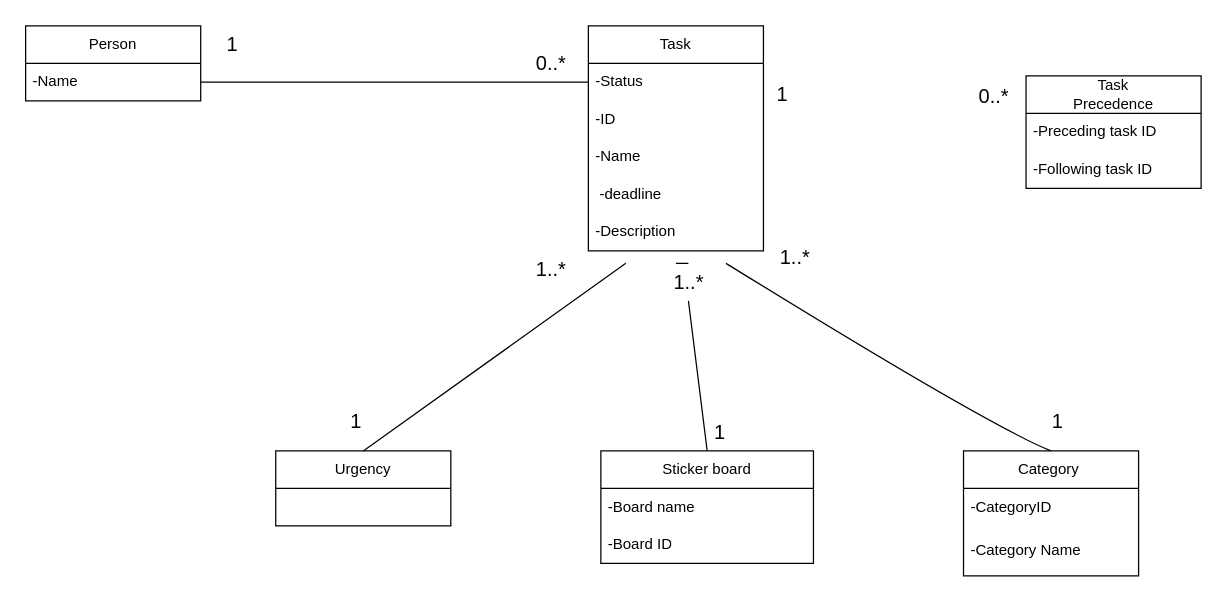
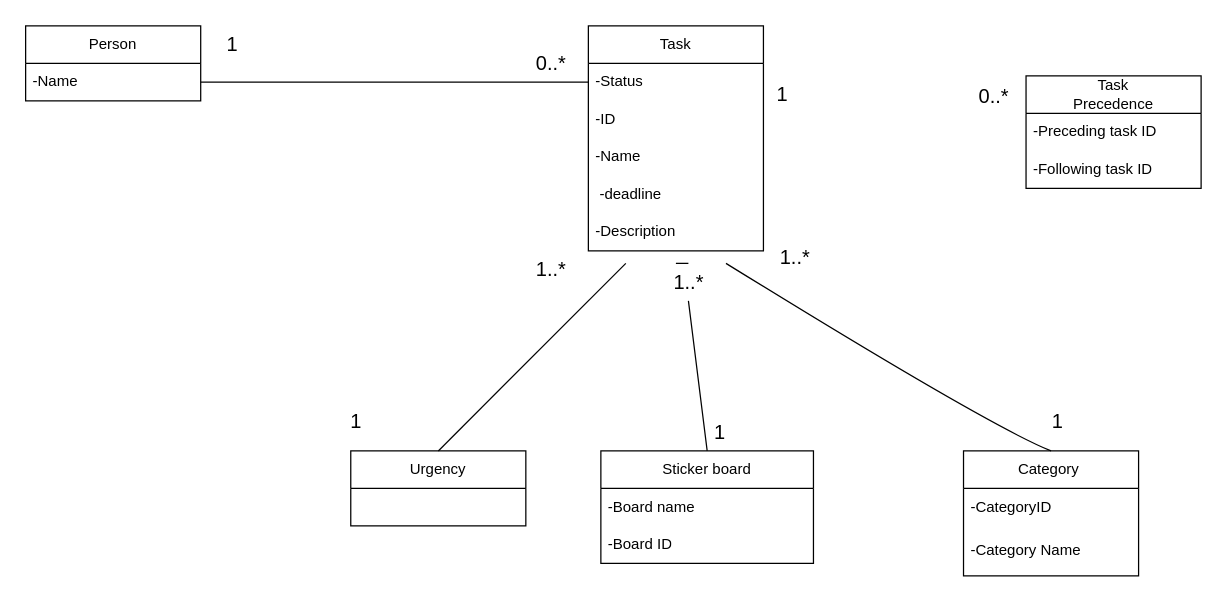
(363, 488) -> (438, 488)
